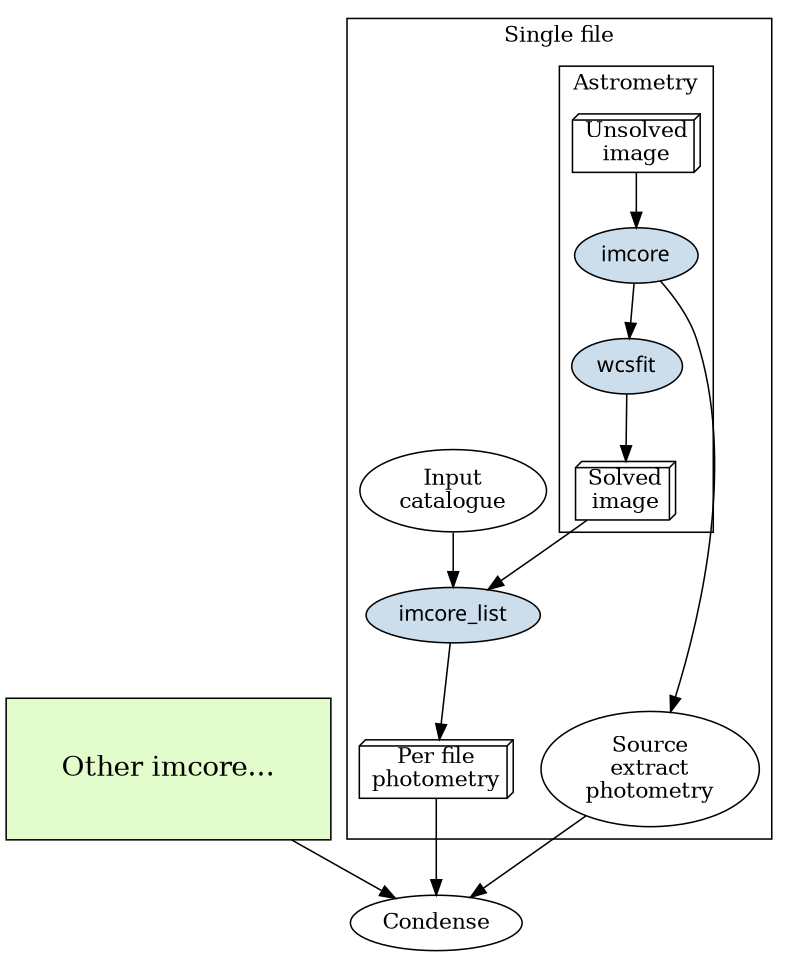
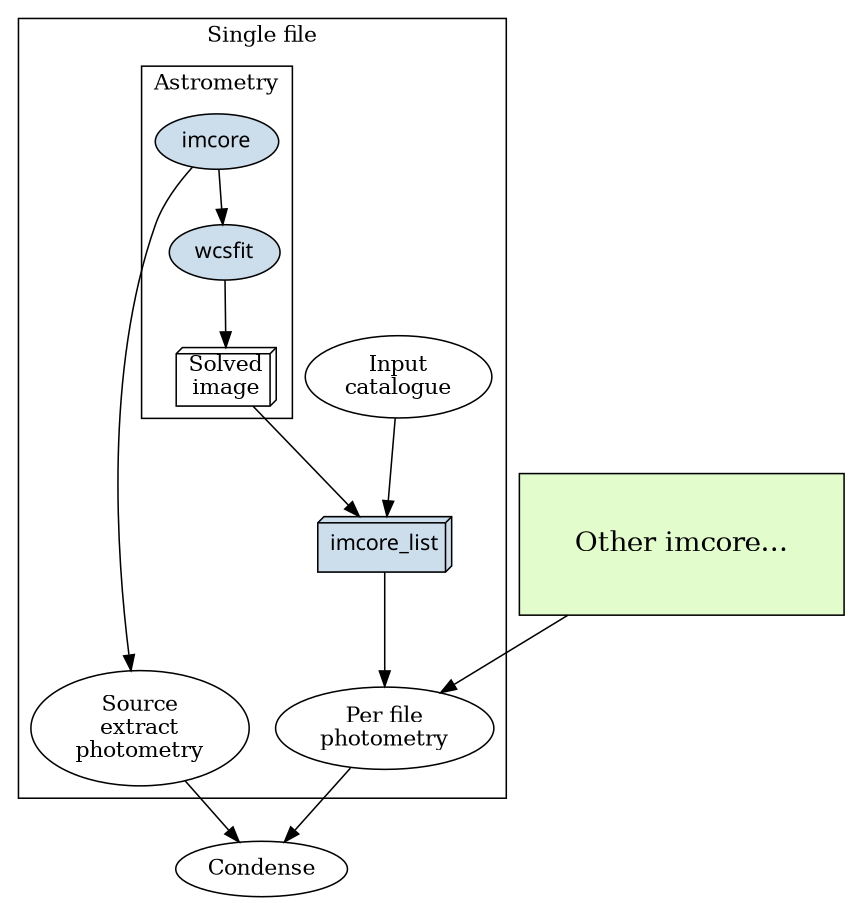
(636, 143) -> none
(453, 615) -> (385, 544)
(436, 769) -> (385, 728)
(337, 865) -> (517, 646)
